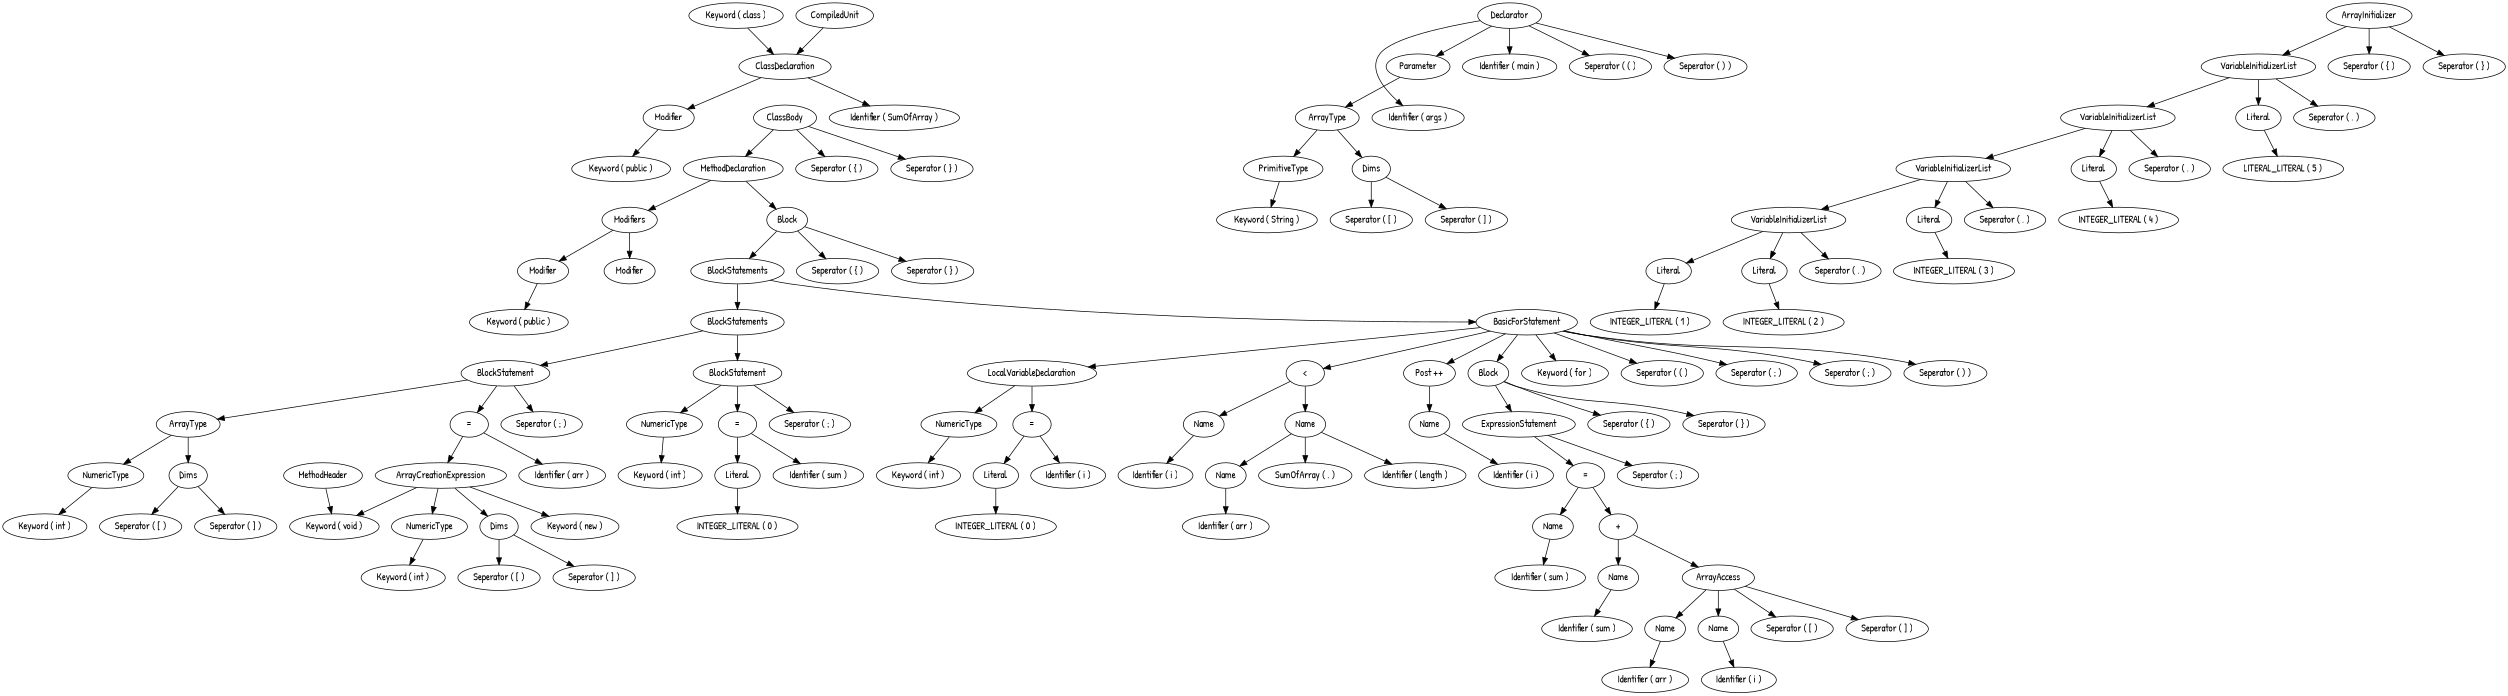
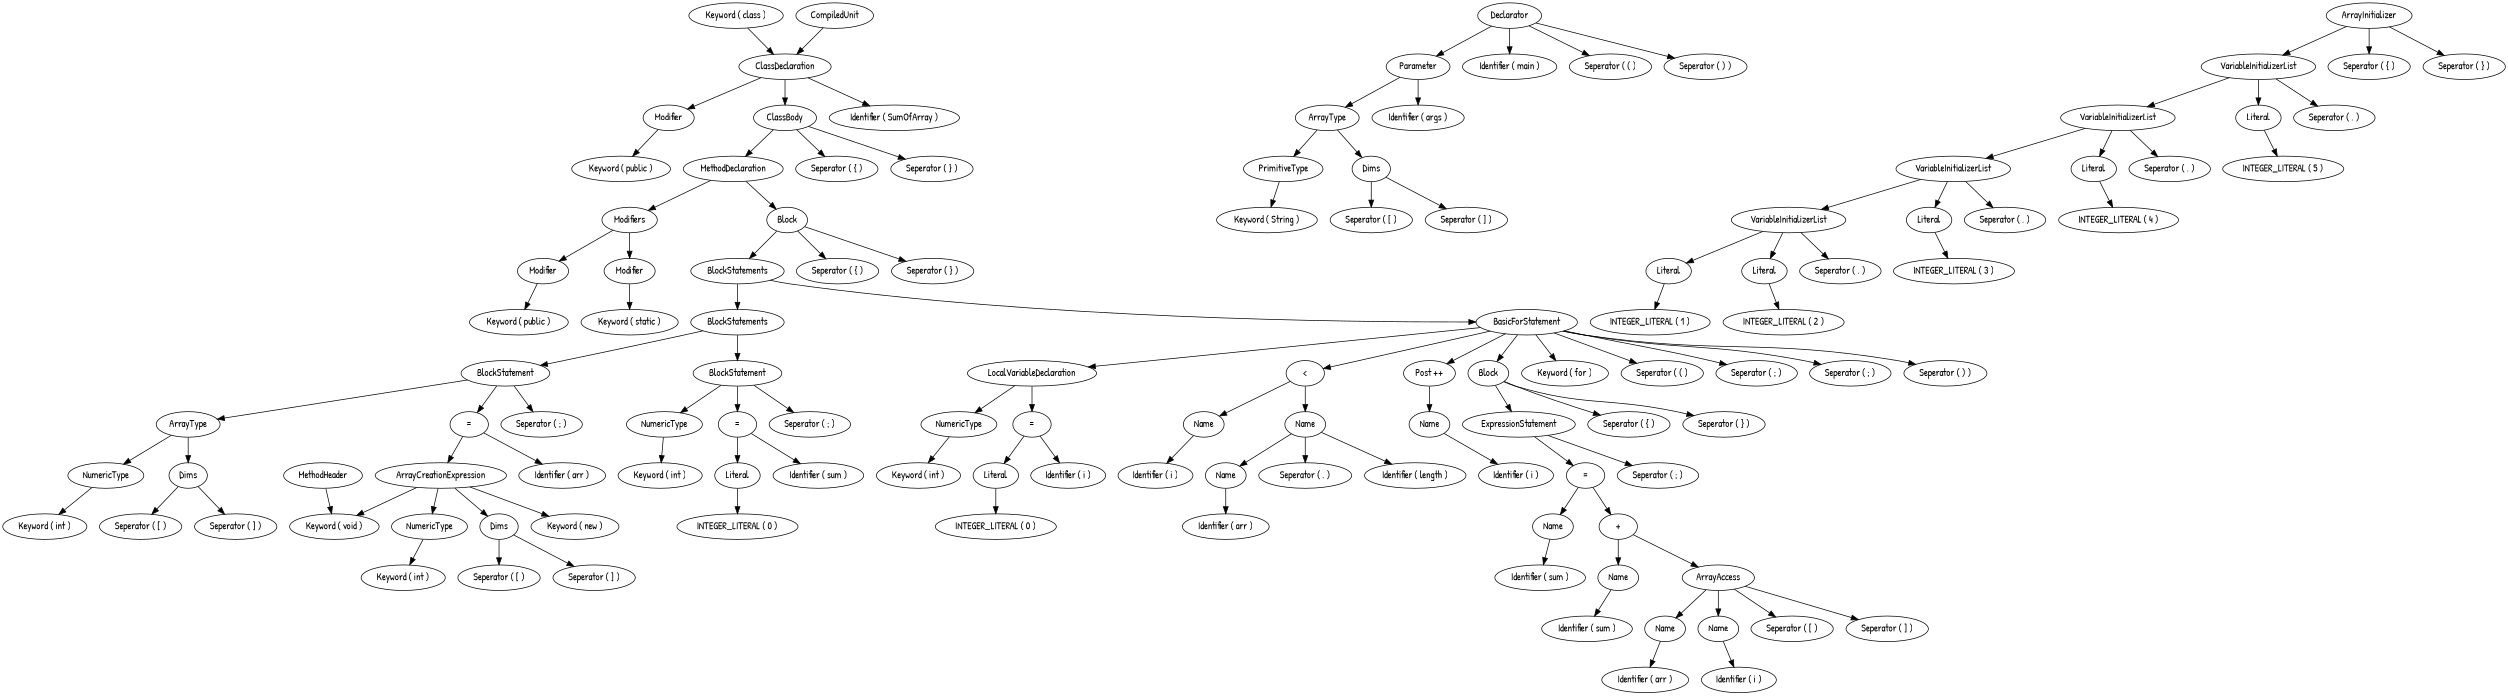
(1402, 40) -> (1418, 89)
none -> (785, 89)
(2283, 169) -> (2283, 169)
none -> (630, 322)
(1305, 476) -> (1305, 476)
